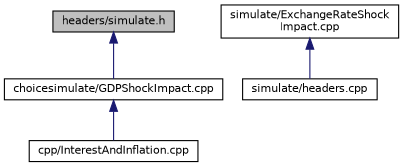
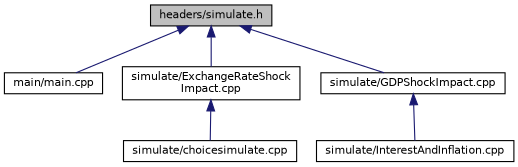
none -> (211, 52)
none -> (53, 83)
(114, 89) -> (413, 83)
(310, 89) -> (210, 151)
(114, 151) -> (415, 151)
